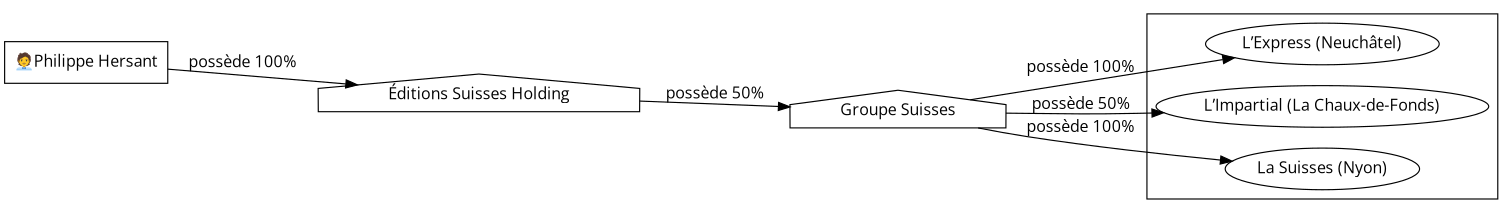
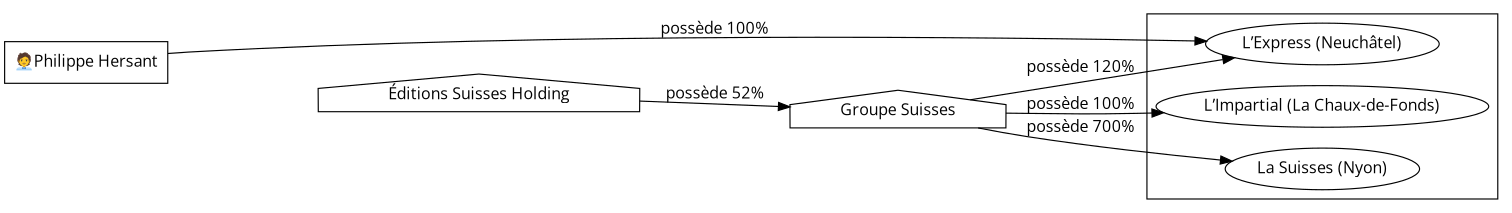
(1081, 68) -> (1081, 68)
(257, 77) -> (681, 38)
(715, 94) -> (715, 94)
(1081, 105) -> (1081, 105)
(1081, 128) -> (1081, 128)
